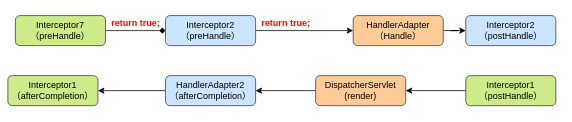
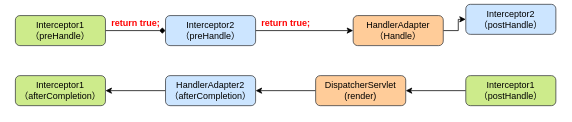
(60, 30) -> (60, 30)
(510, 30) -> (510, 19)
(53, 90) -> (60, 90)
